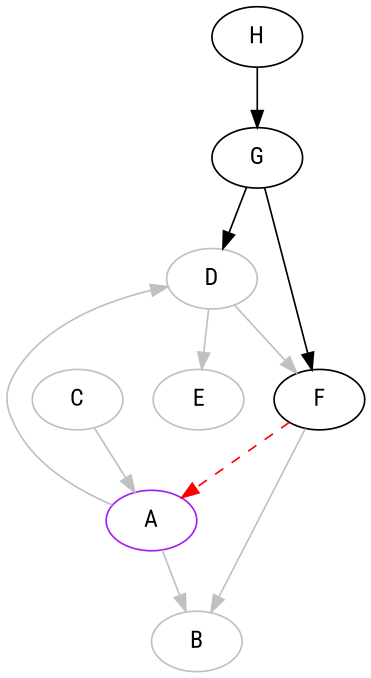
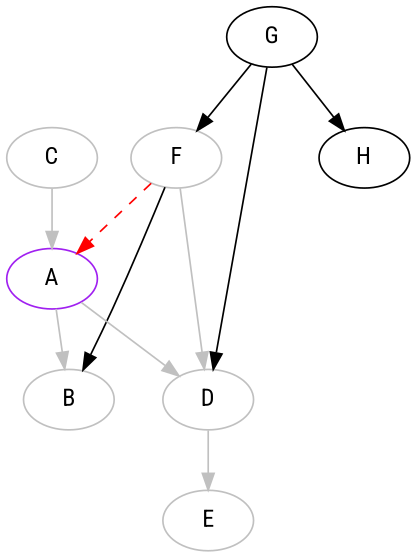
(257, 89) -> (313, 91)
(260, 333) -> (191, 270)
(319, 400) -> (176, 158)
(262, 513) -> (129, 272)
